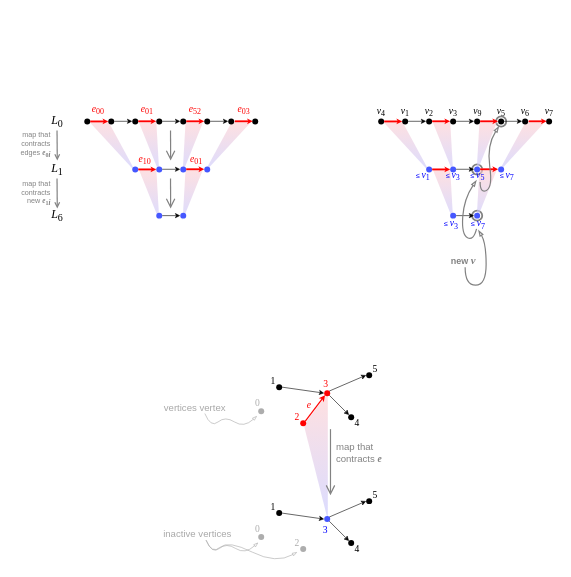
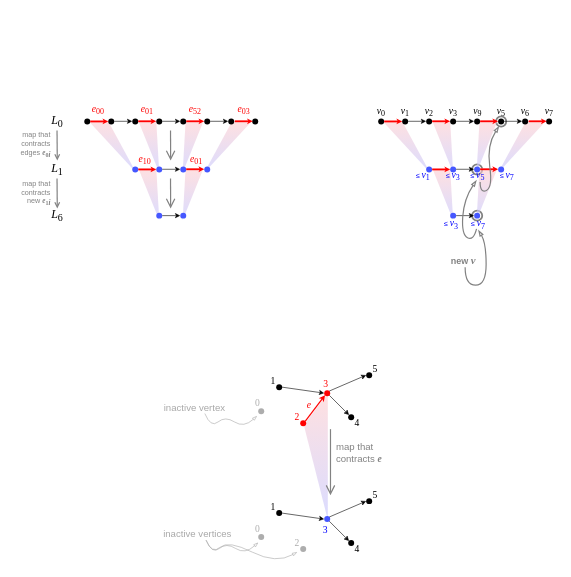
(381, 112) -> (381, 112)
(192, 408) -> (192, 408)
